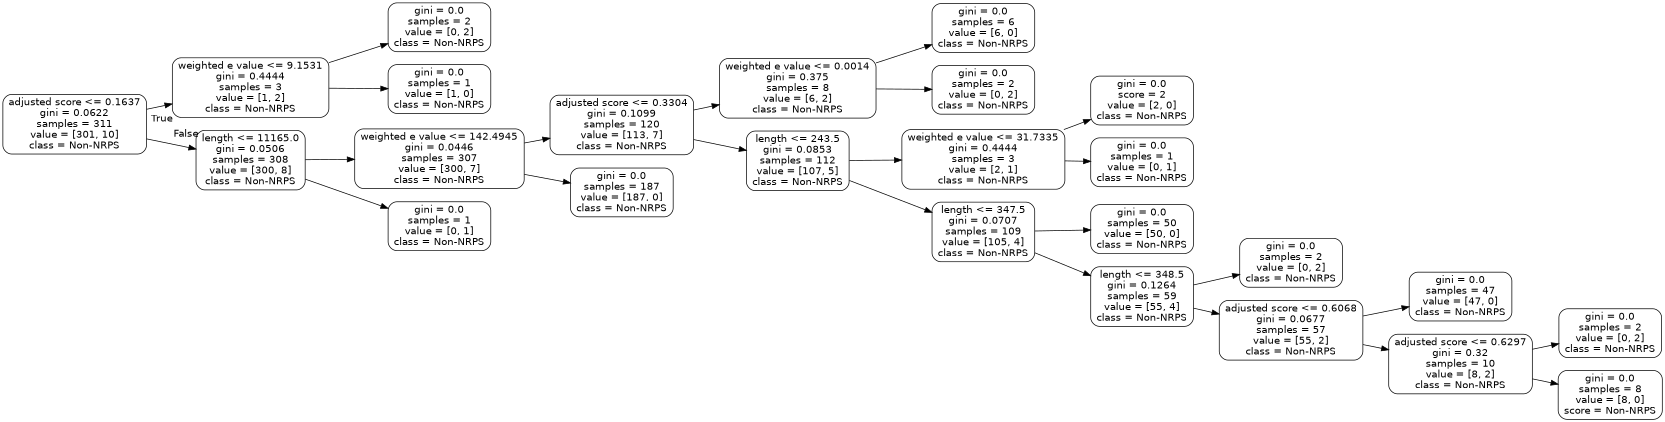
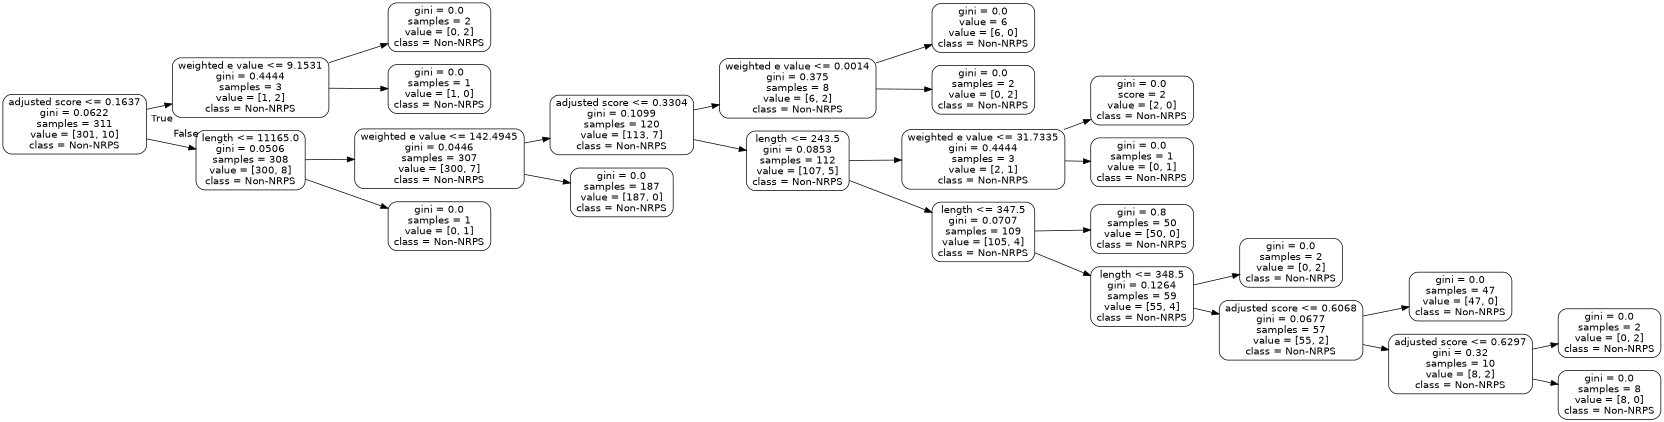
(983, 28) -> (983, 28)
(1142, 229) -> (1142, 229)
(1610, 395) -> (1610, 395)
